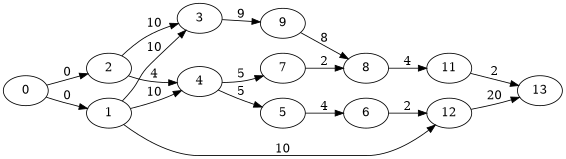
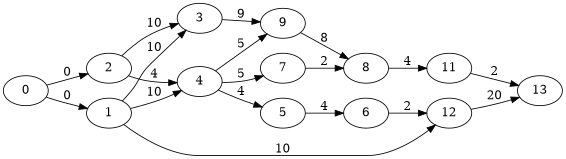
none -> (238, 55)
(241, 92) -> (241, 92)
